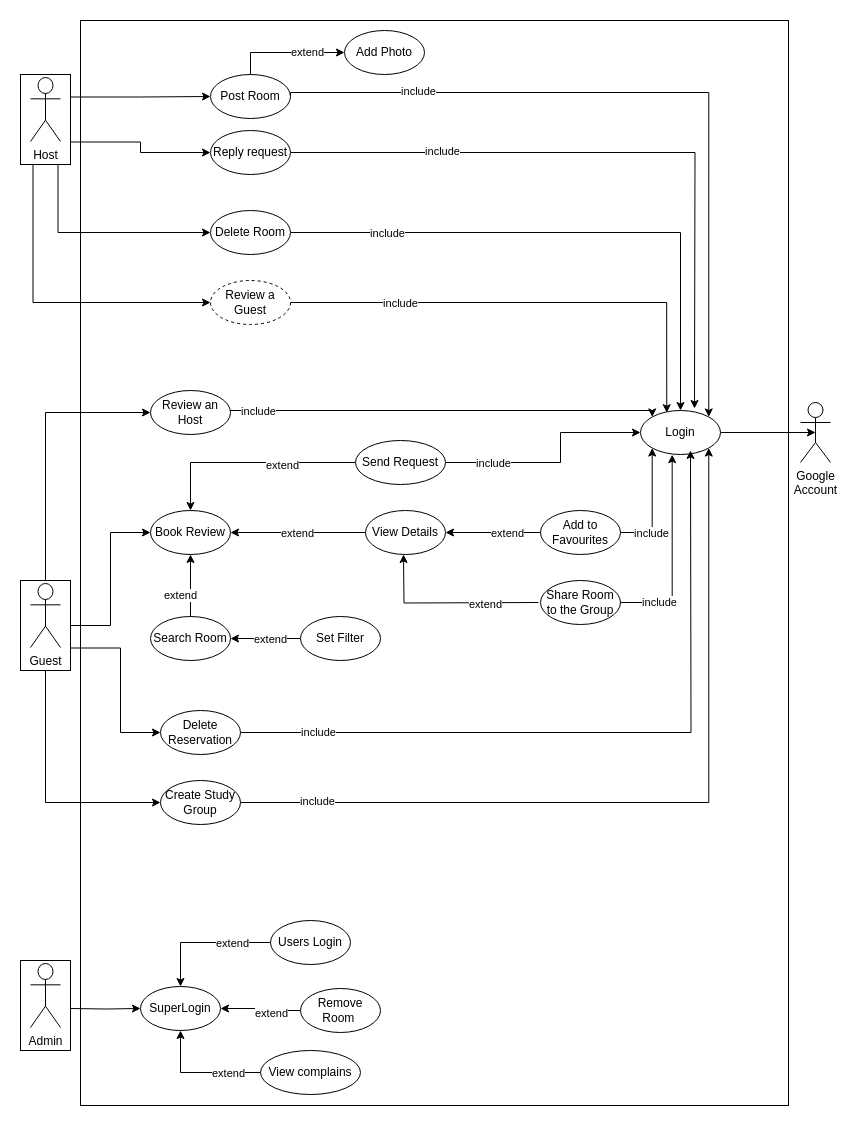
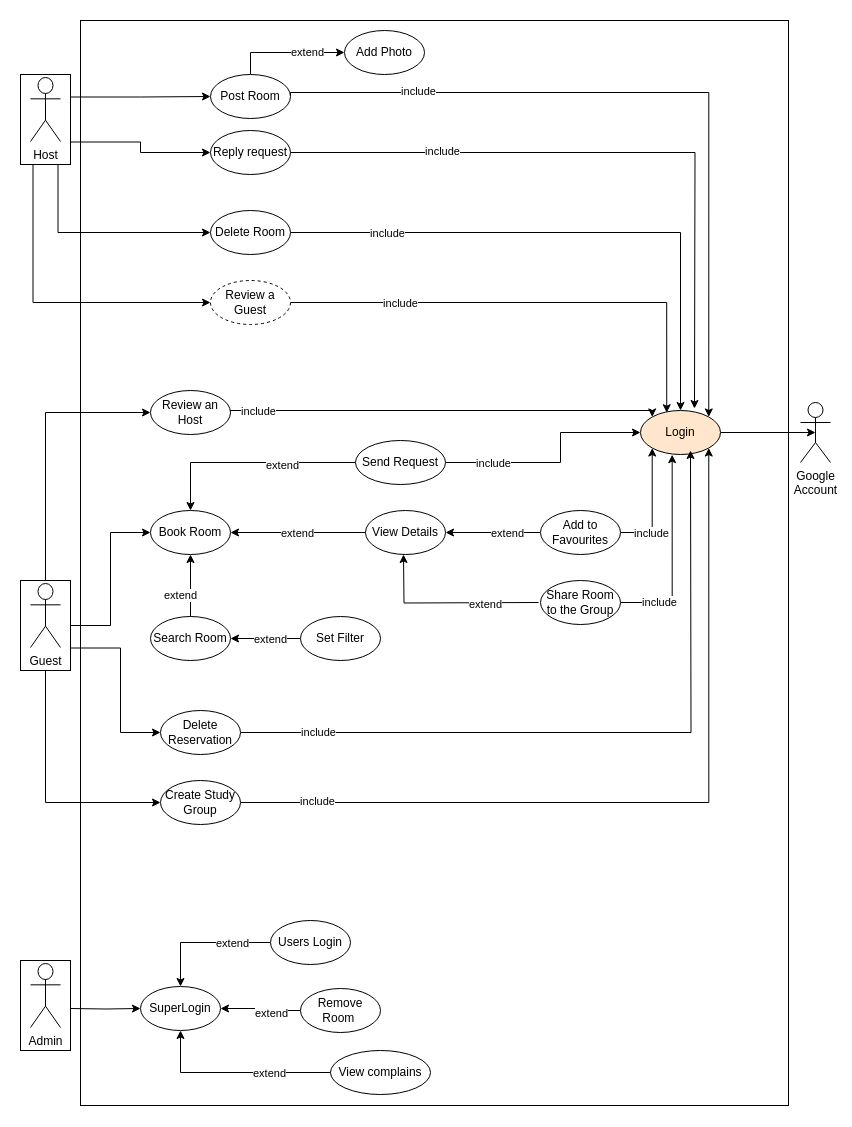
(681, 433) -> (681, 433)
(191, 533) -> (191, 533)
(311, 1073) -> (381, 1073)
